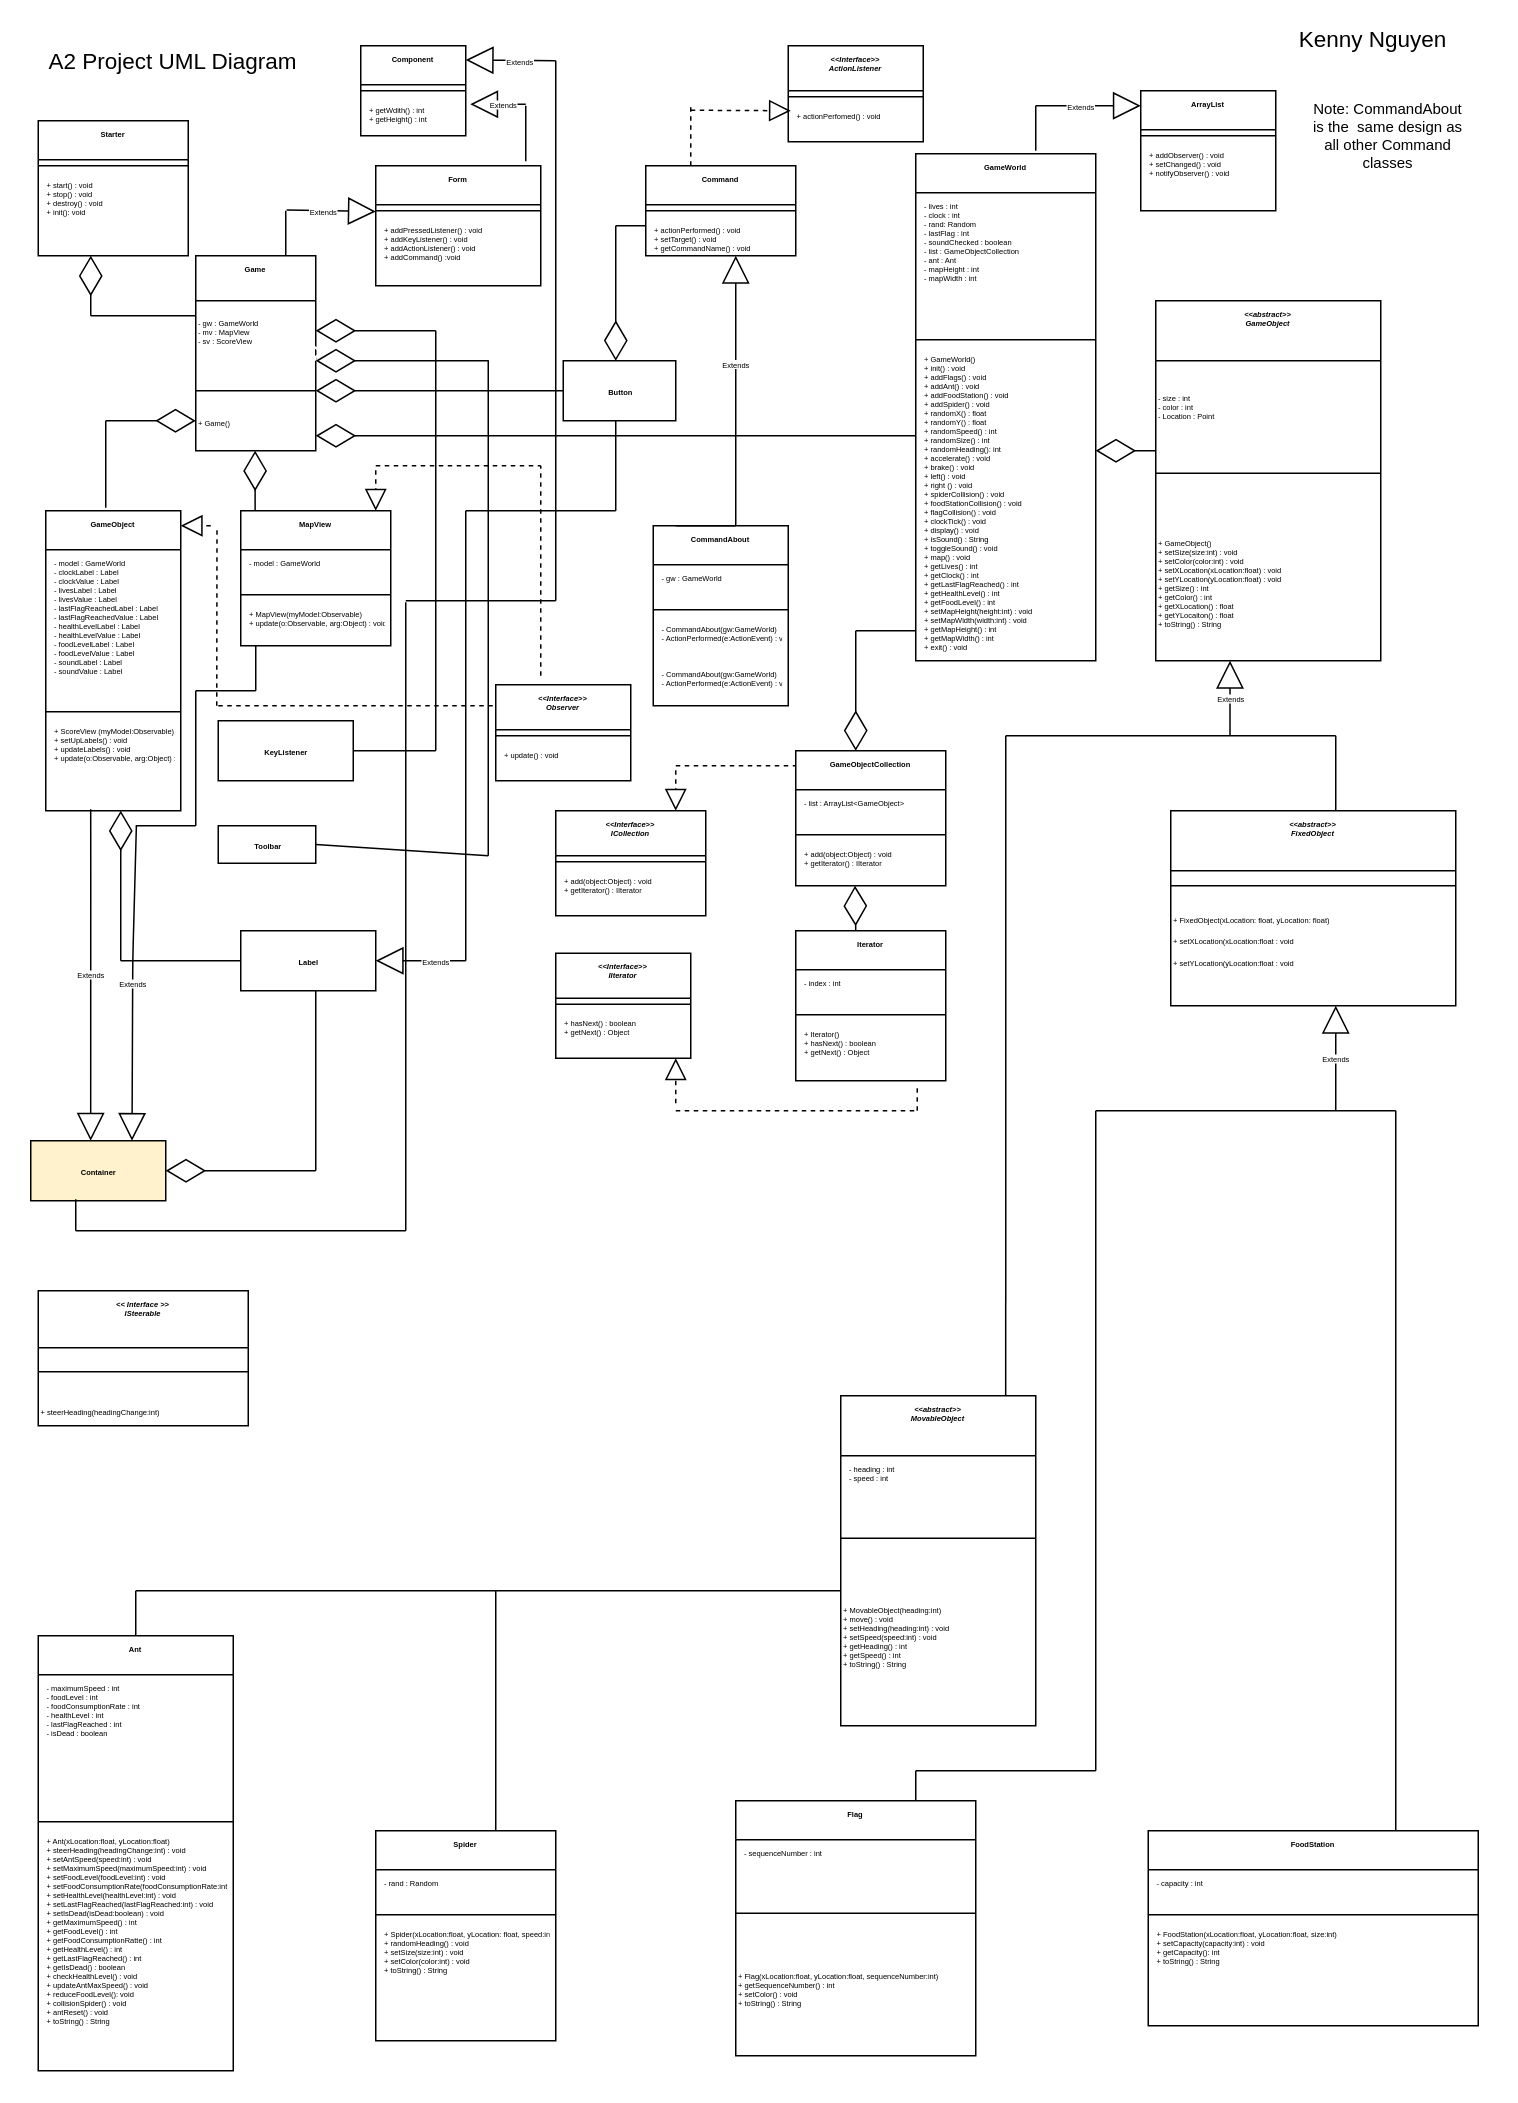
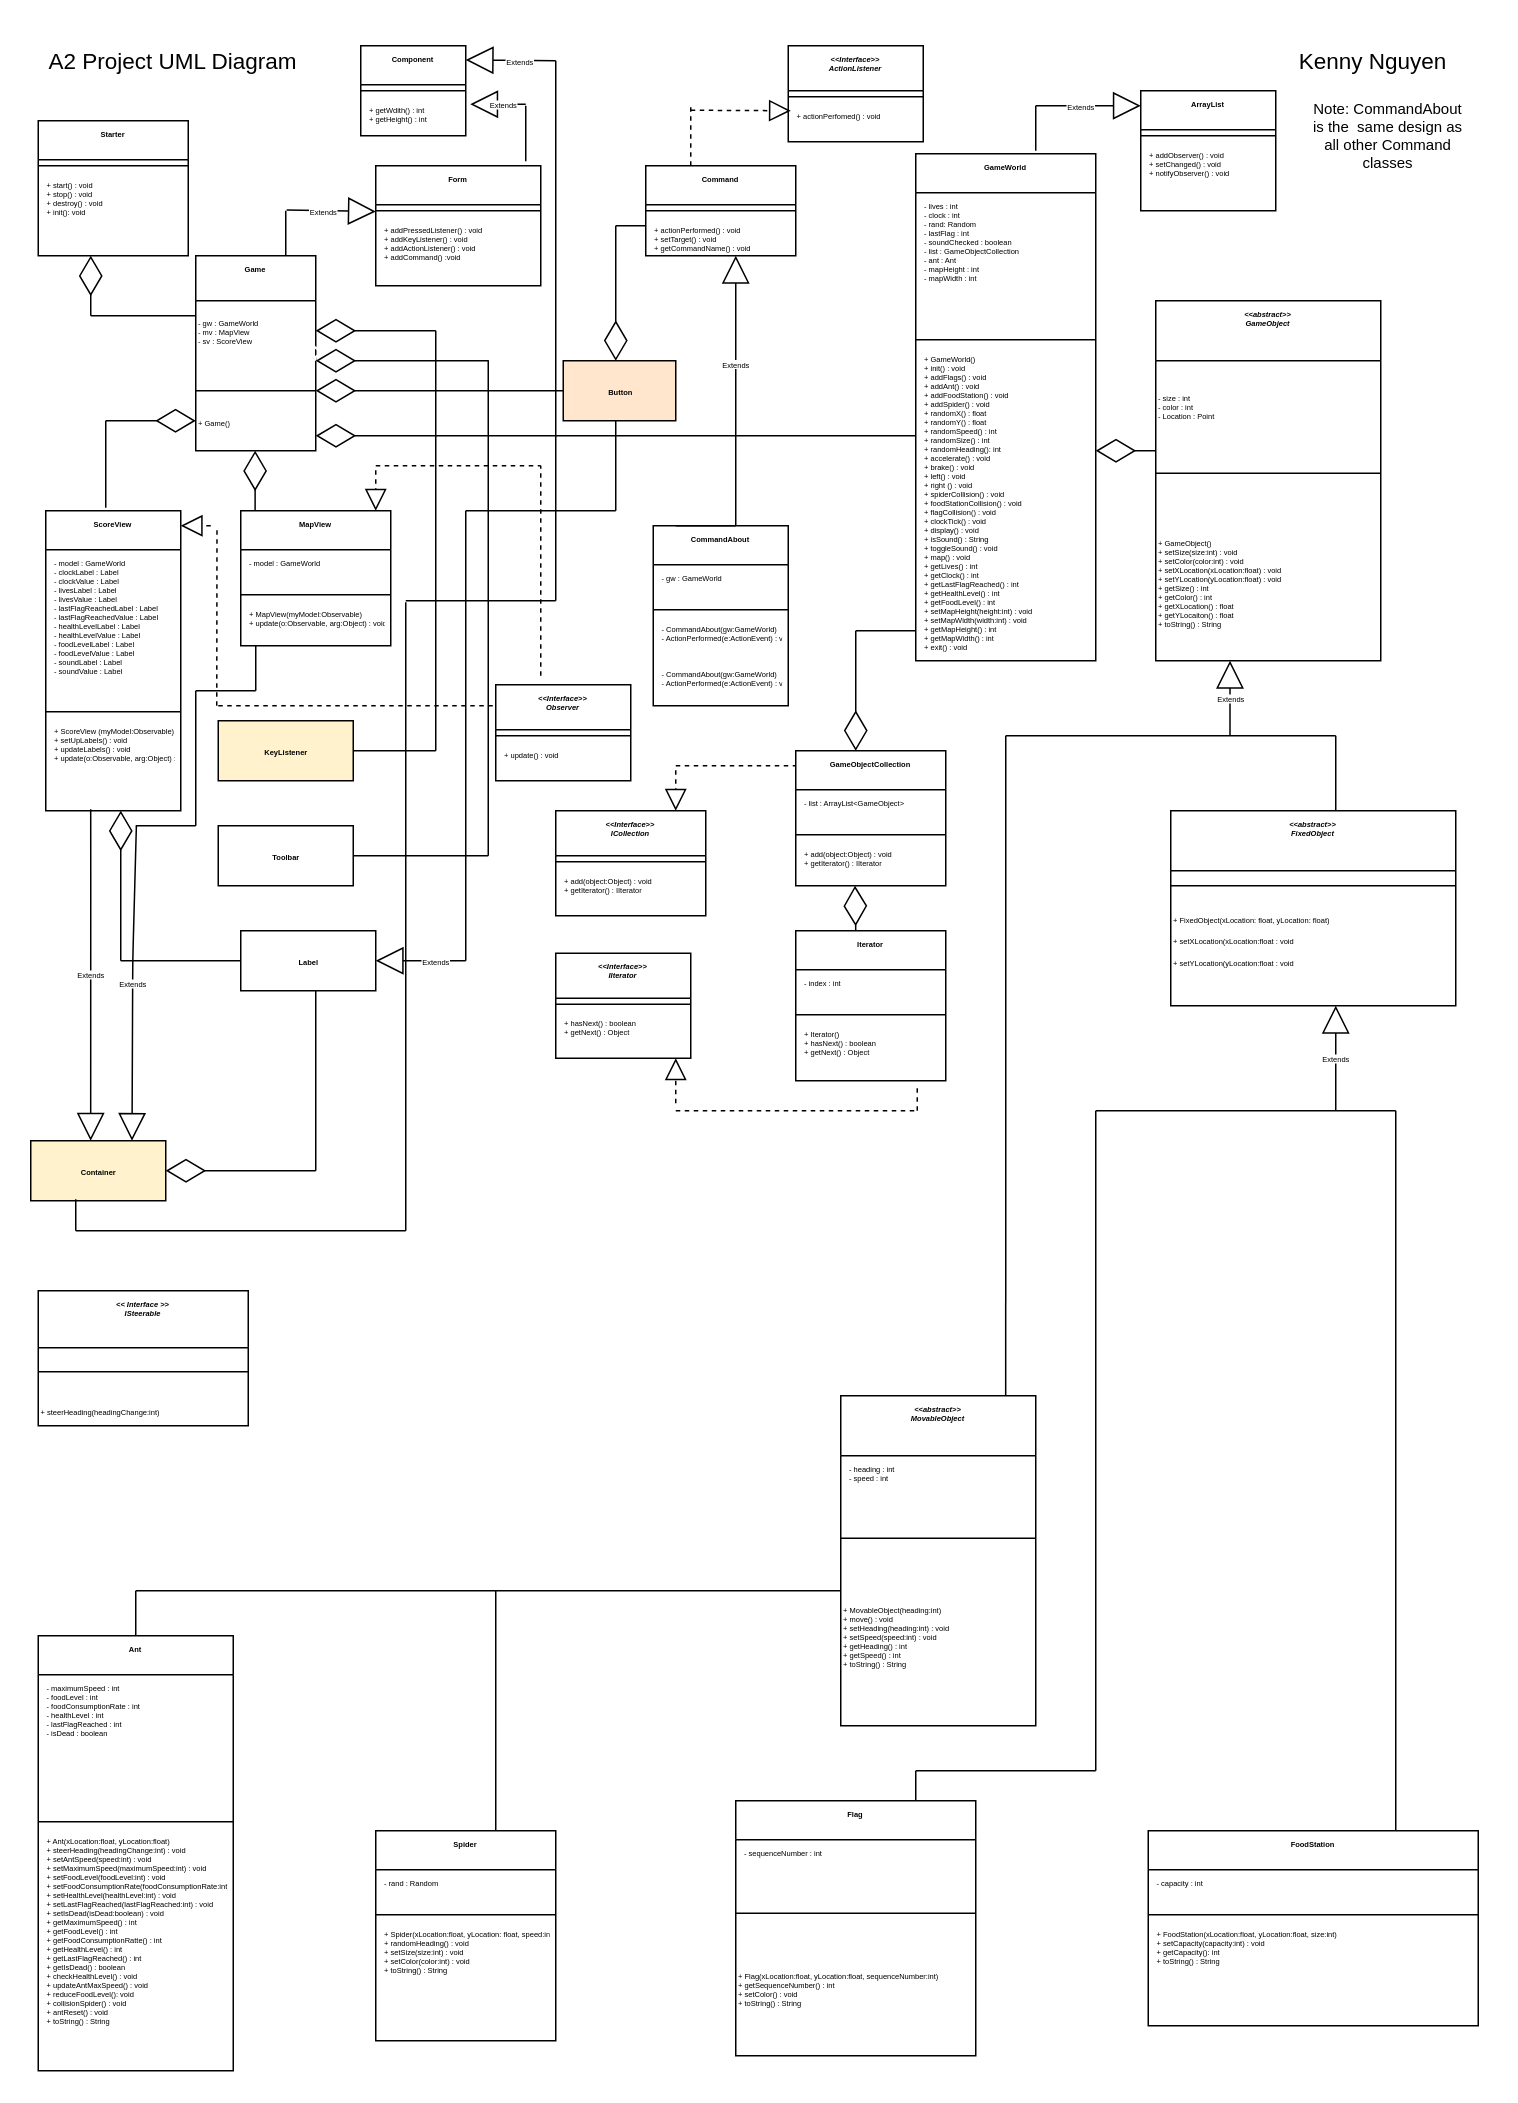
(1373, 38) -> (1373, 61)
(620, 391) -> (620, 391)
(113, 524) -> (113, 524)
(286, 751) -> (286, 751)
(267, 845) -> (286, 856)
